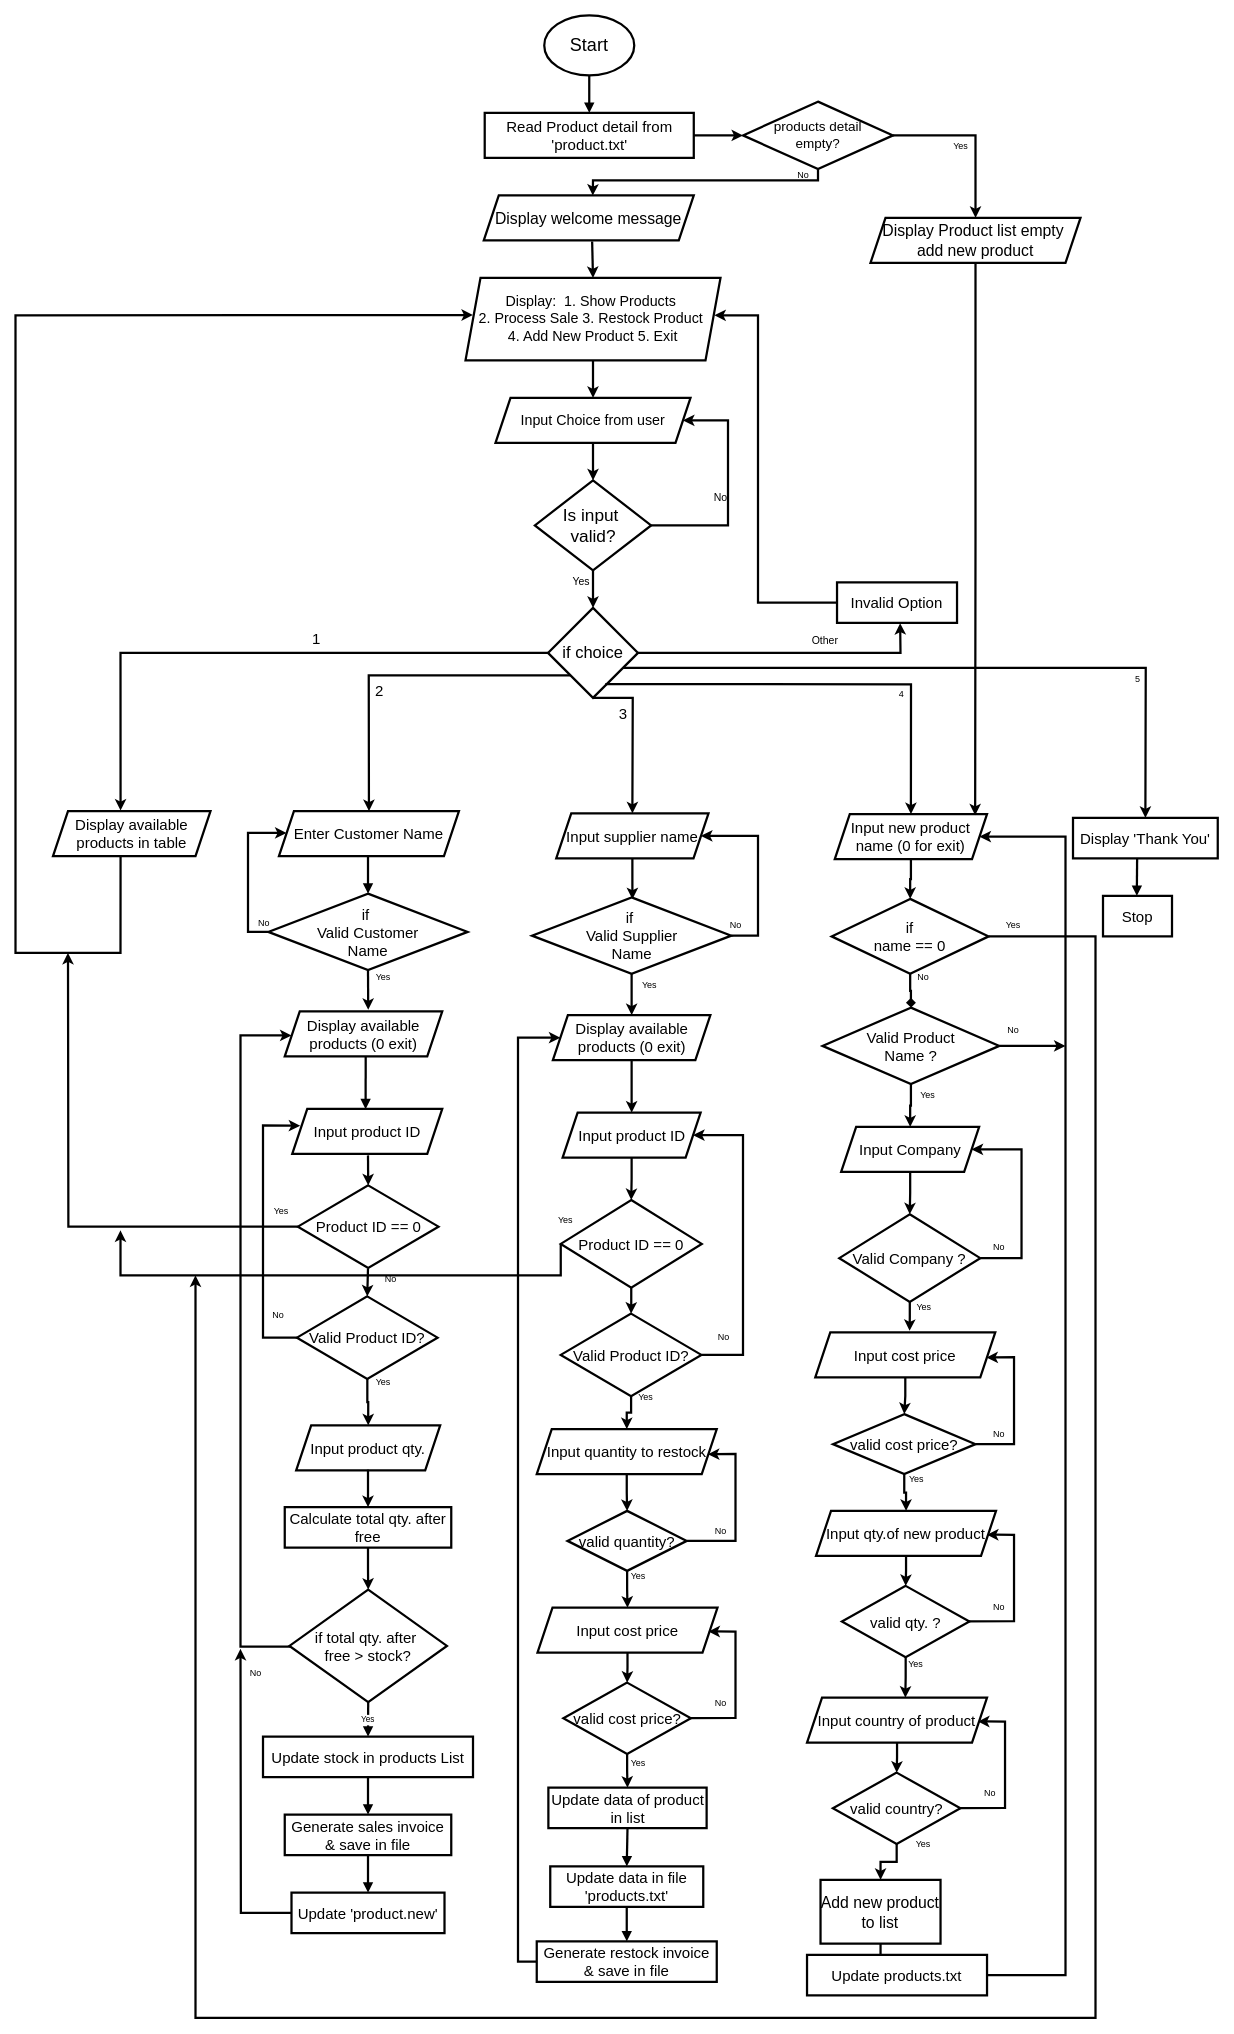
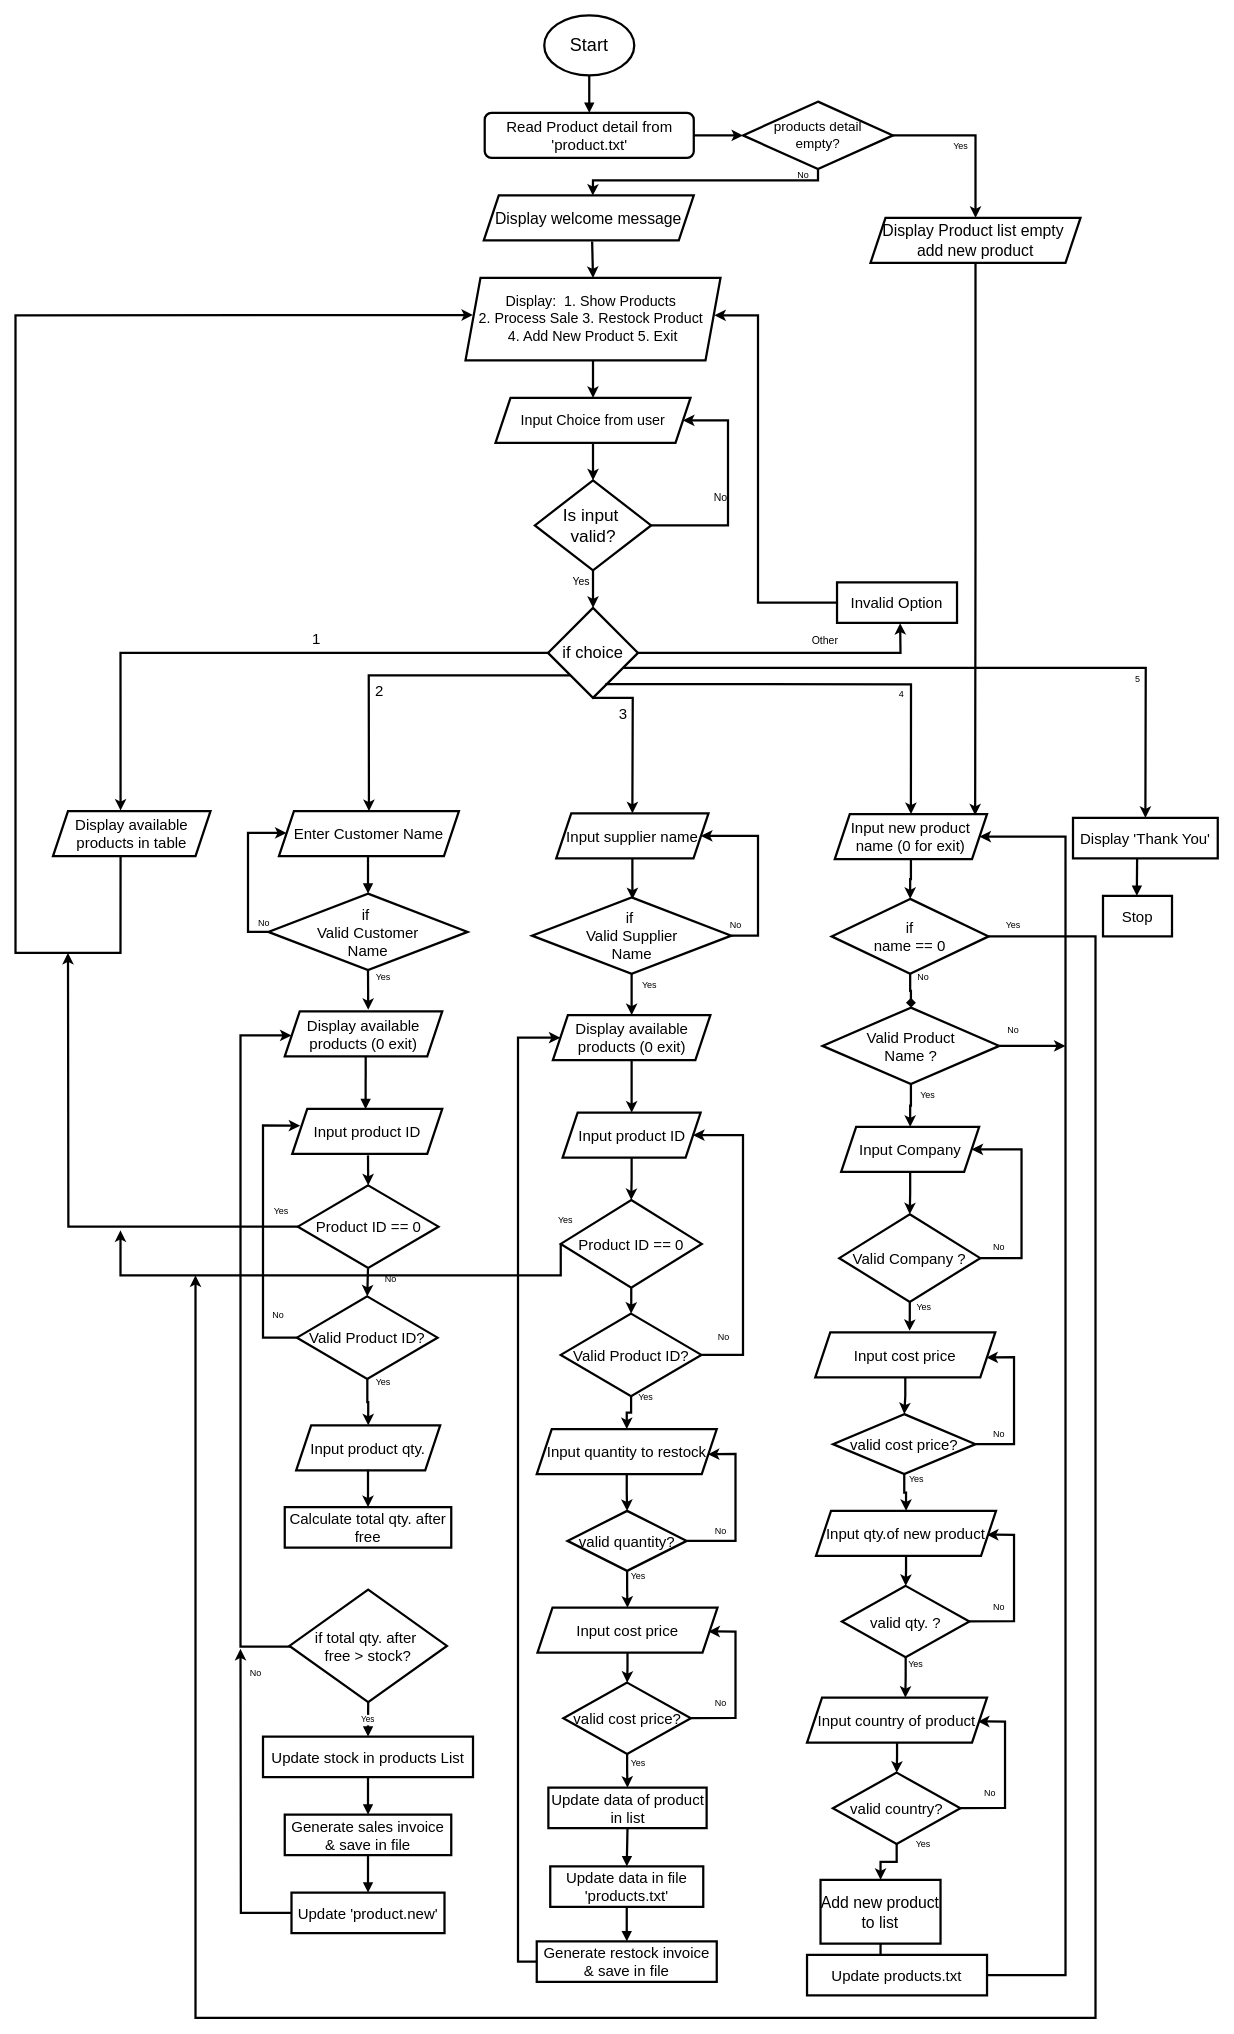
(589, 135) -> (589, 135)
(368, 1565) -> none
